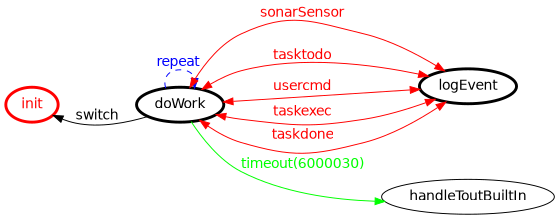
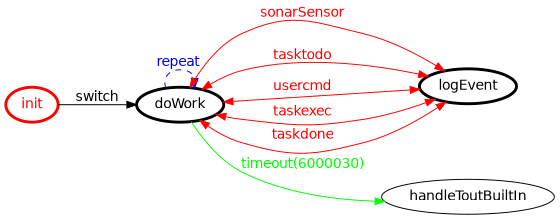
(105, 125) -> (93, 105)
